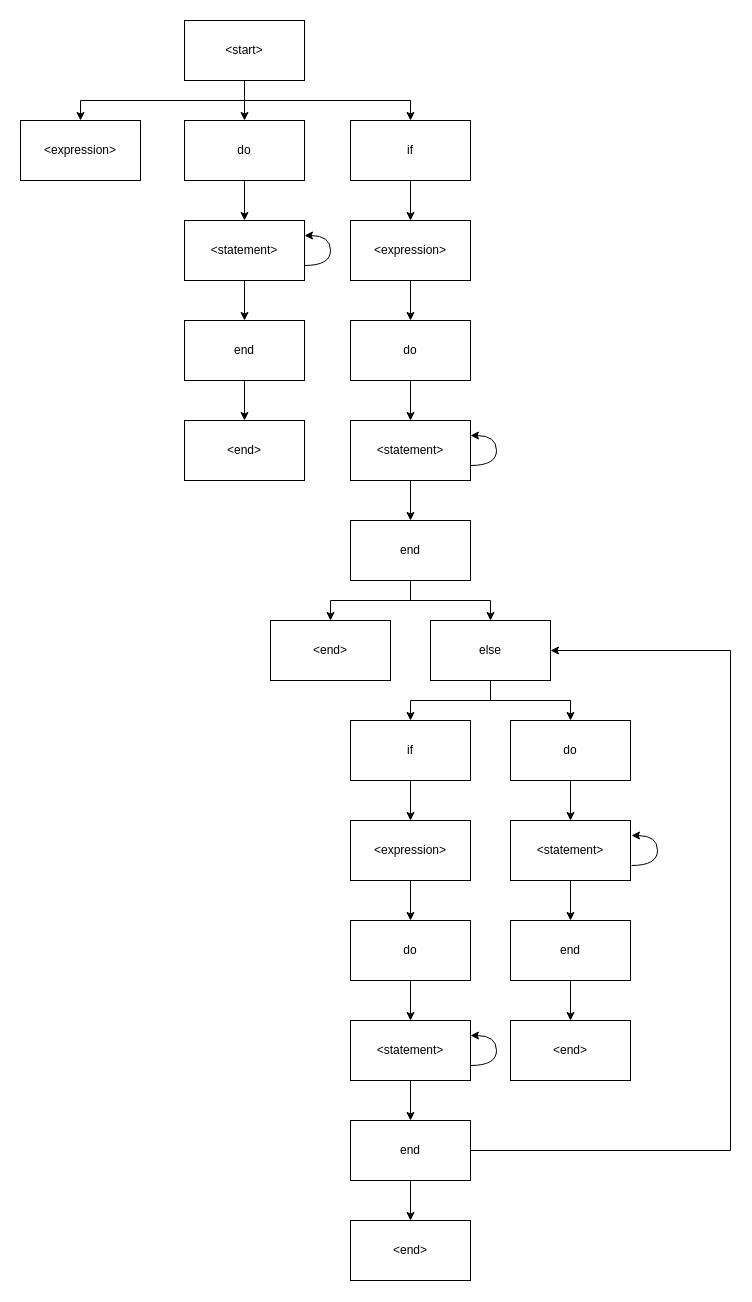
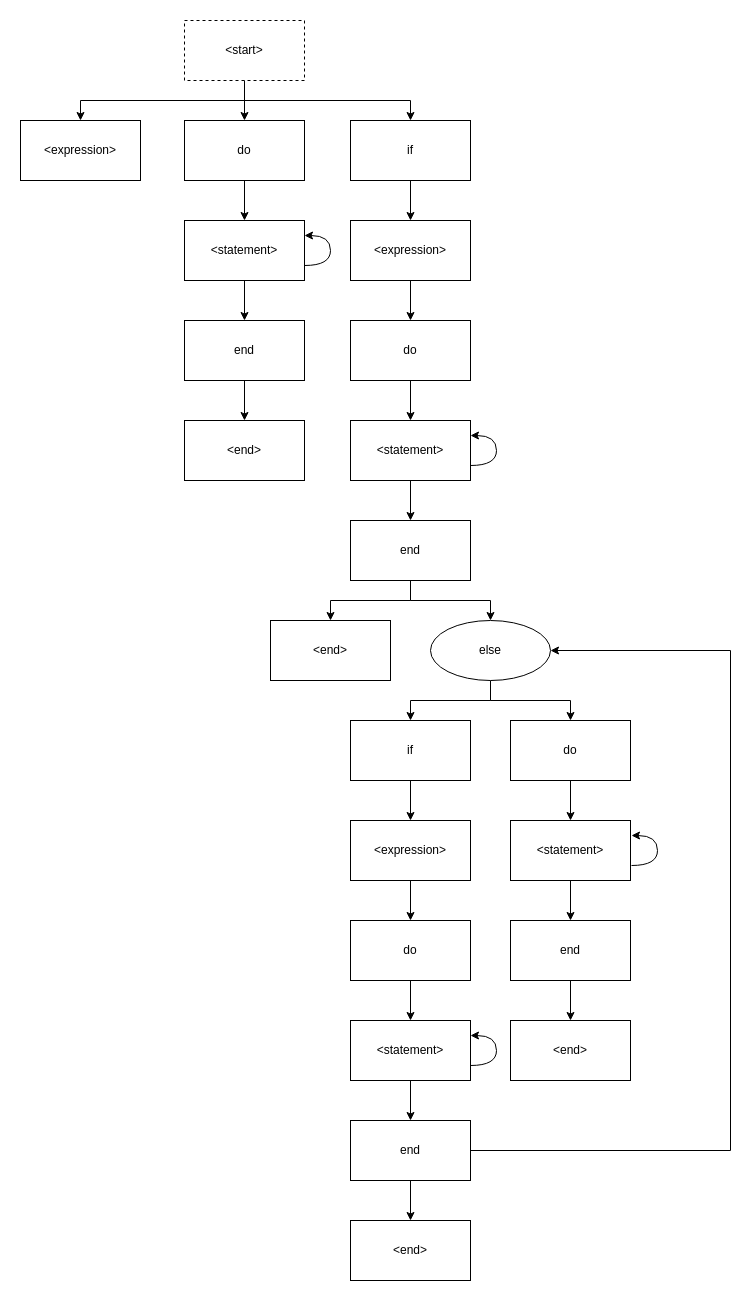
(245, 51) -> (245, 51)
(491, 651) -> (491, 651)
